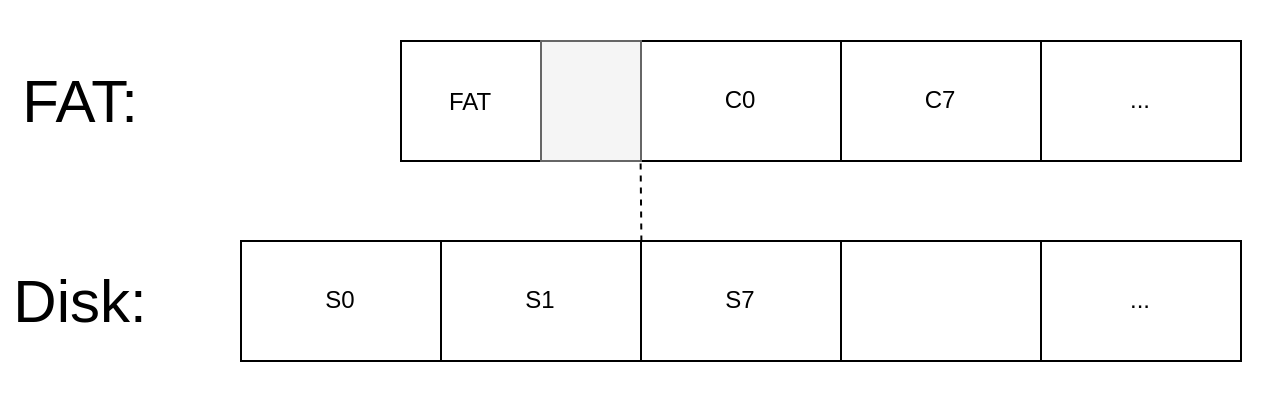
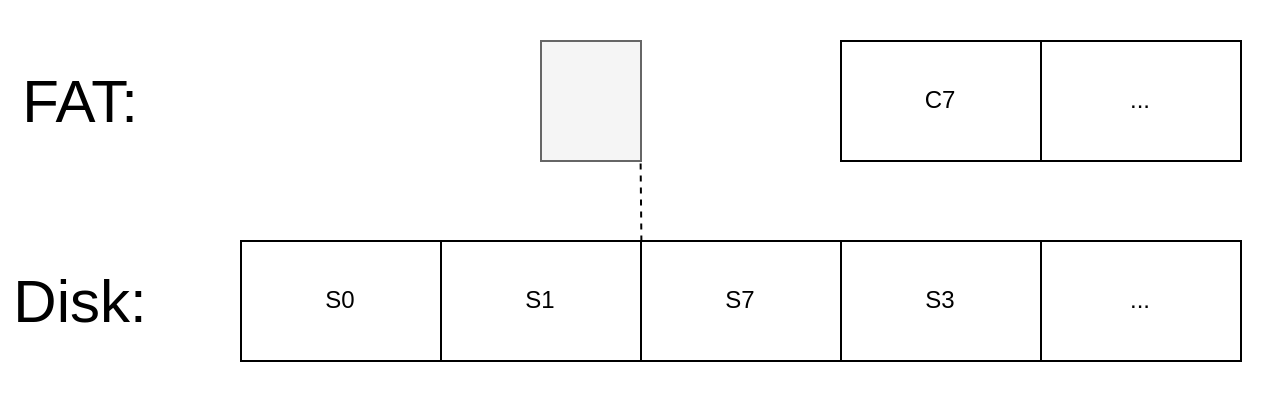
(471, 101) -> none
(741, 101) -> none
none -> (941, 301)
